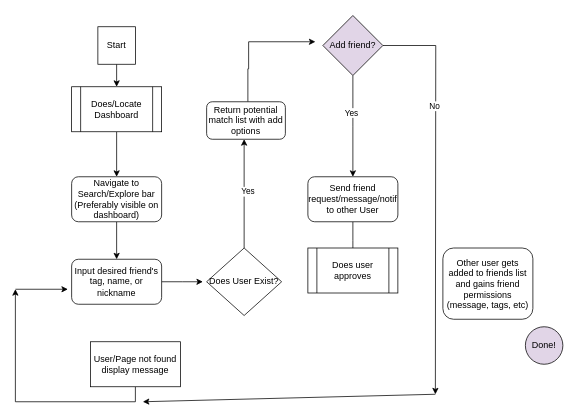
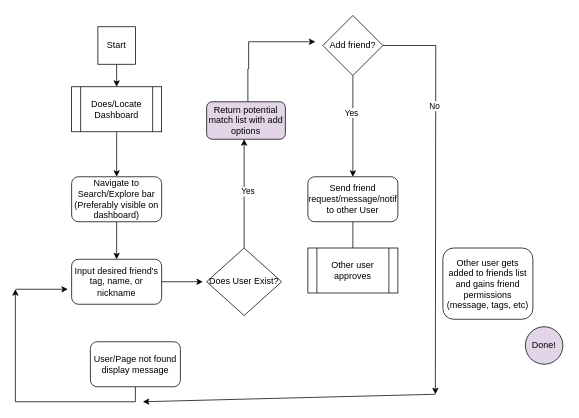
(353, 45) -> (353, 45)
(246, 120) -> (246, 120)
(353, 270) -> (353, 270)
(135, 364) -> (135, 364)
